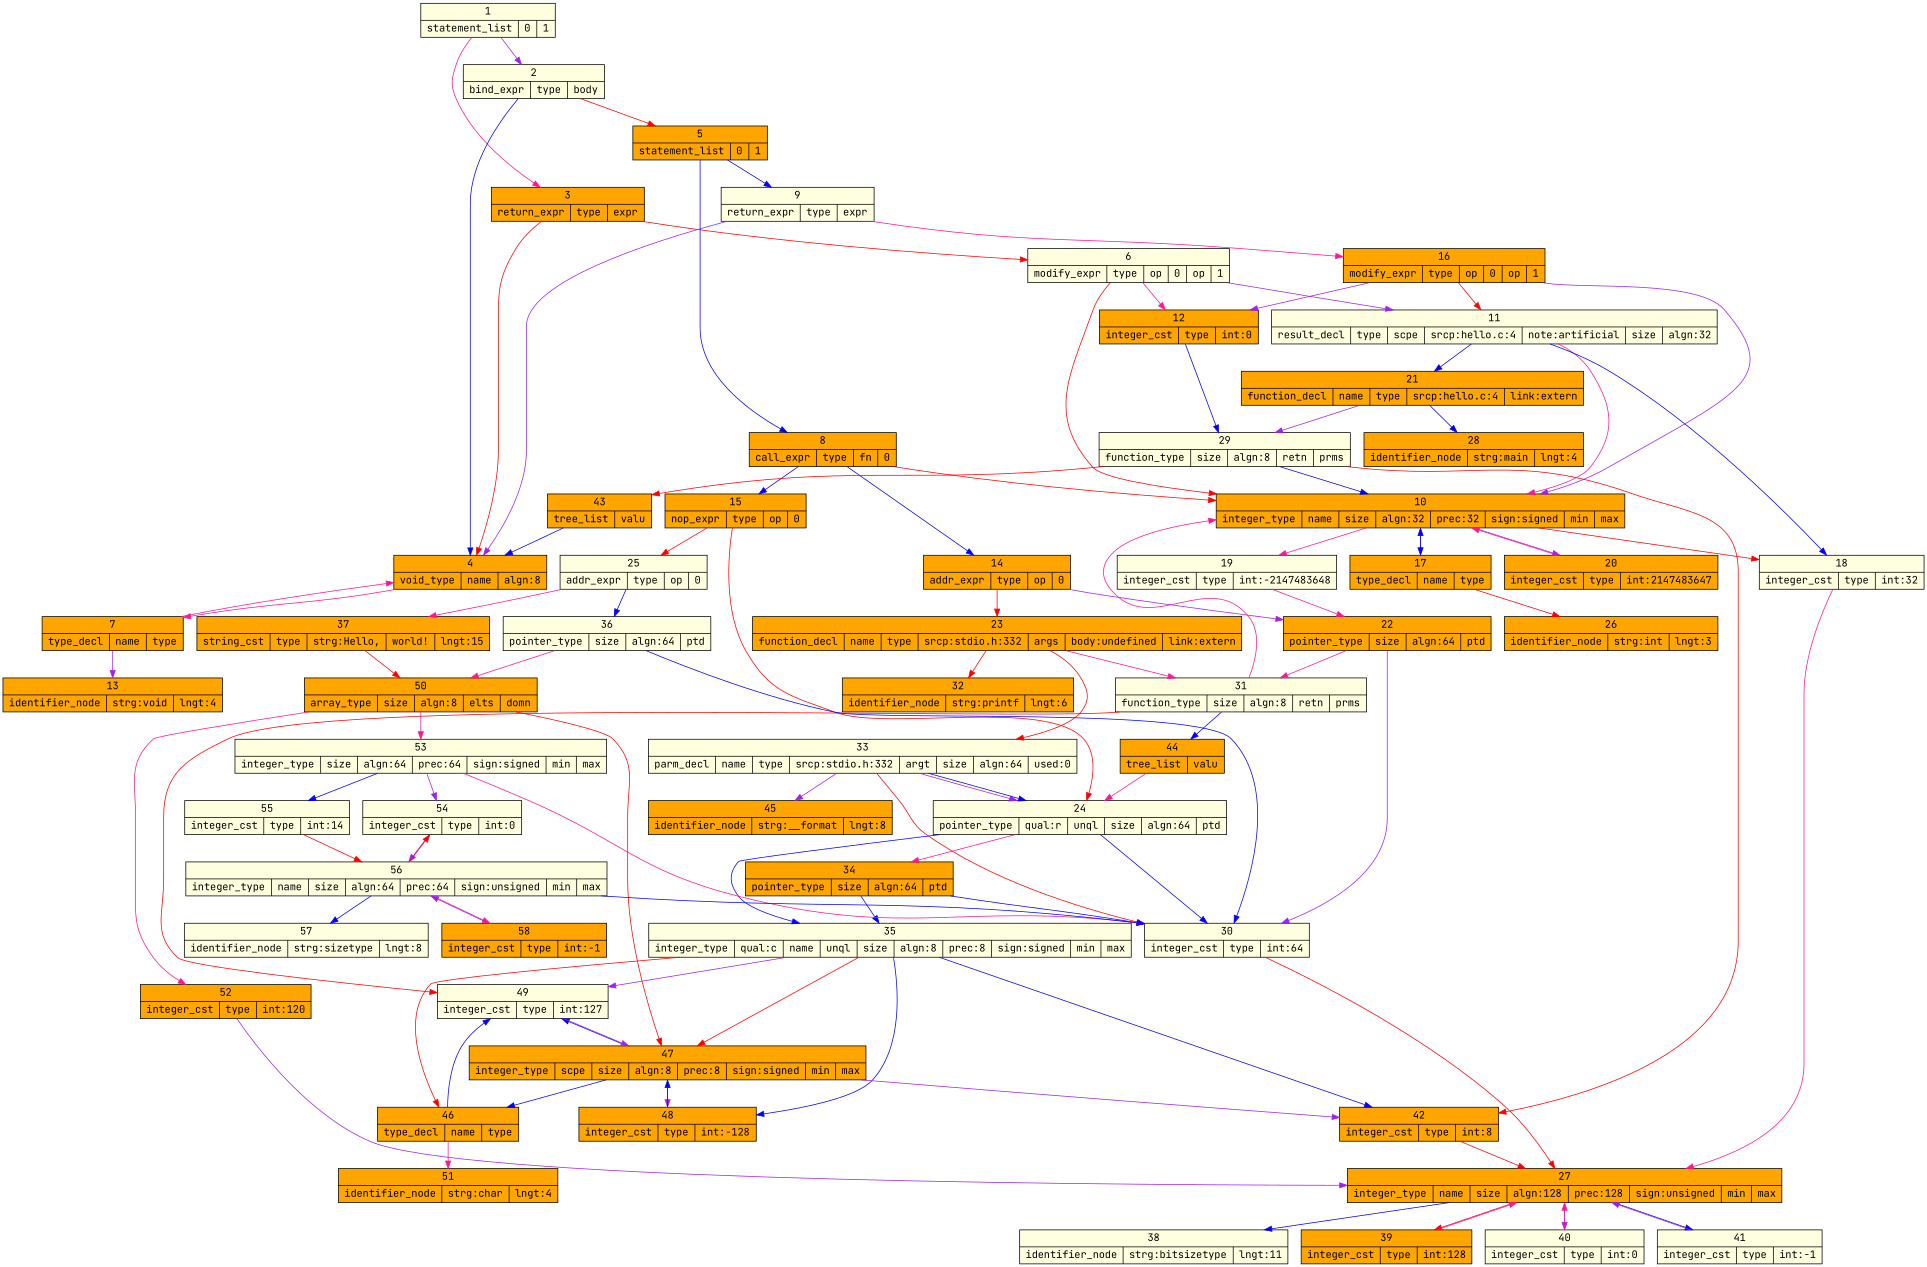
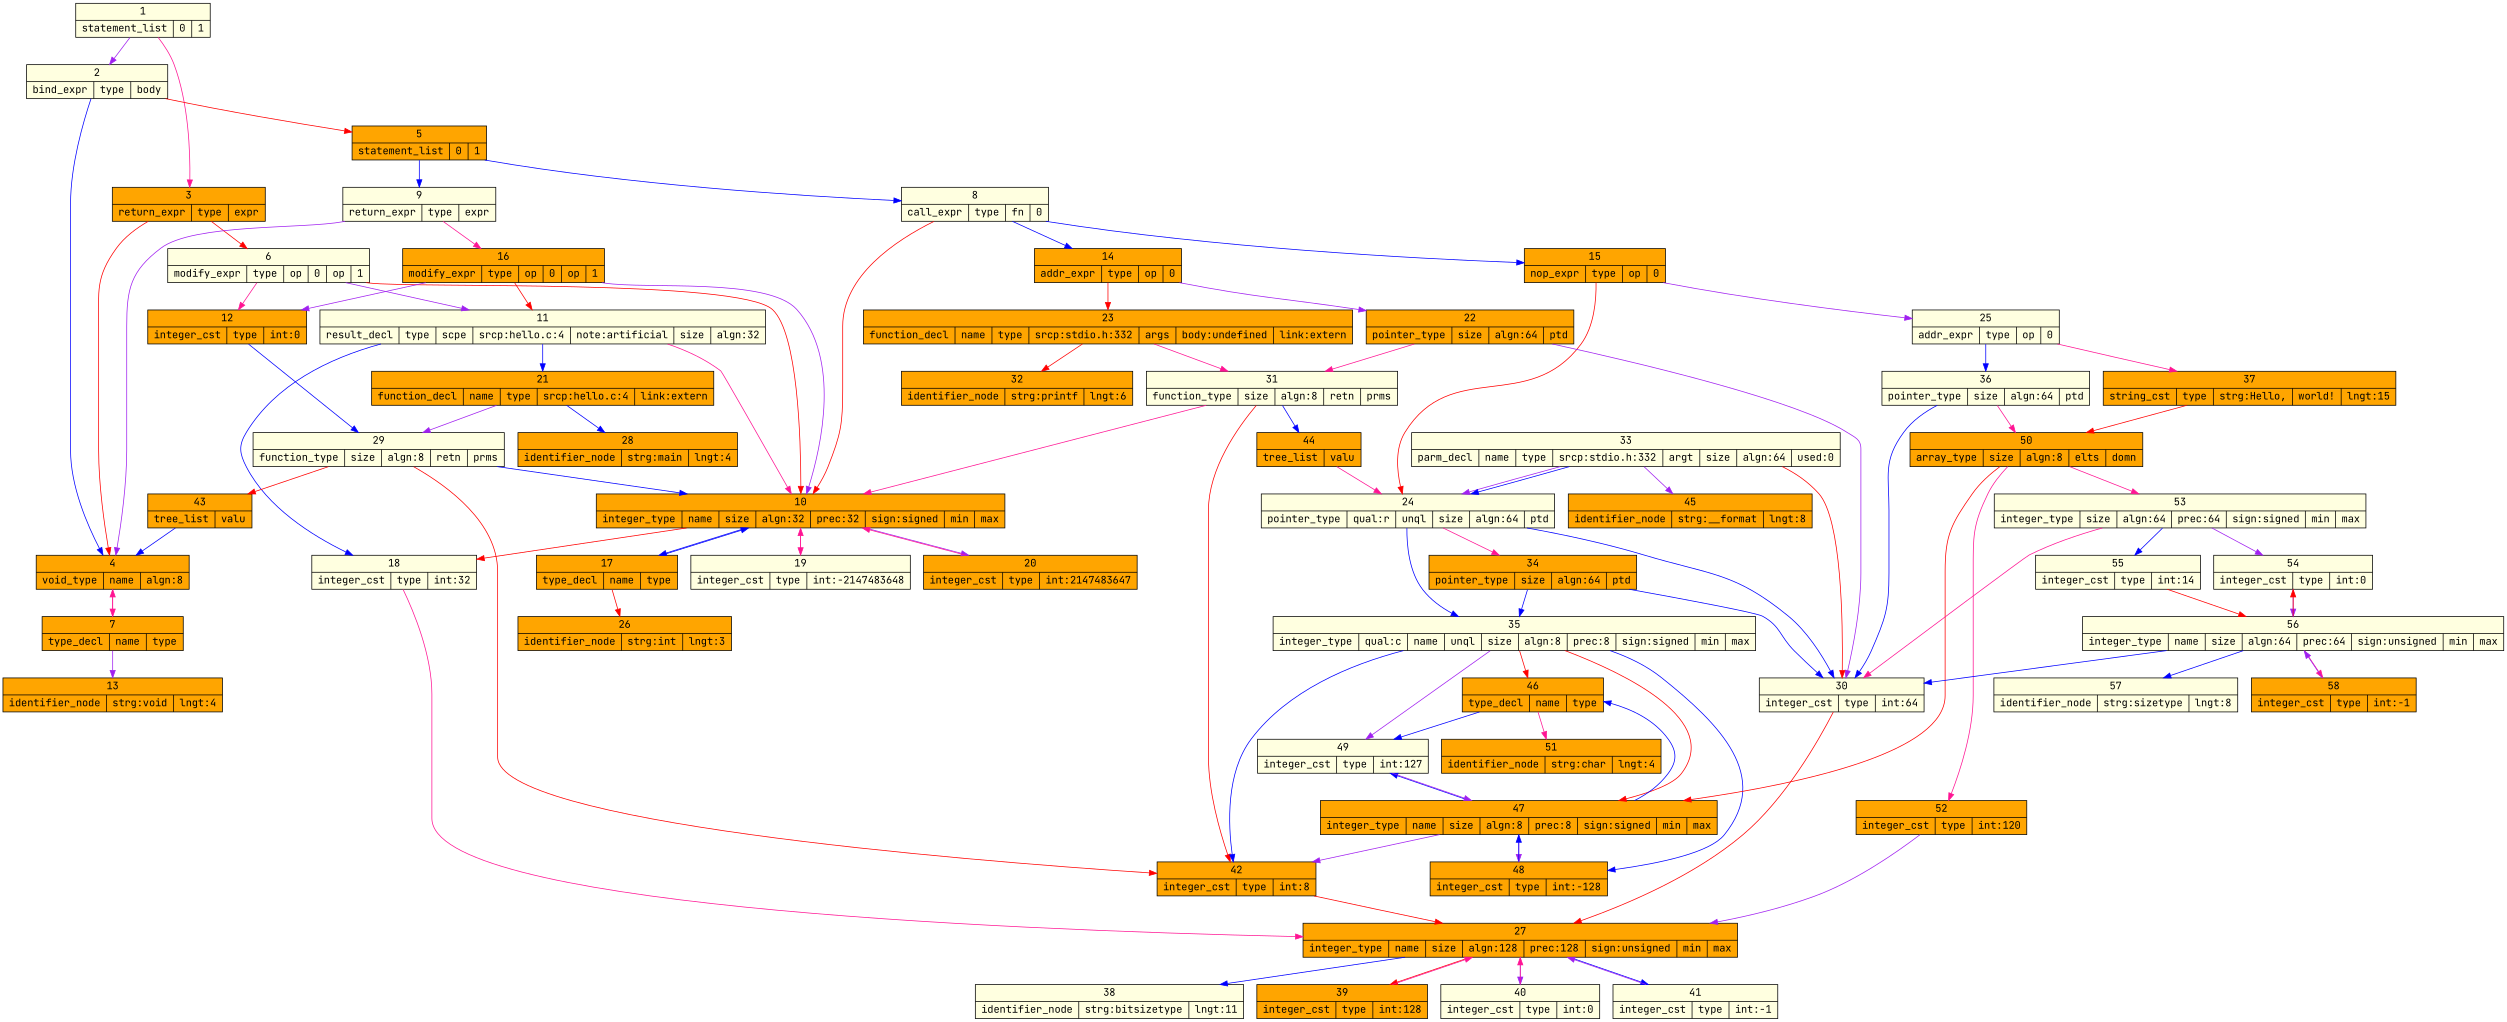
(823, 450) -> (975, 204)
(687, 540) -> (1784, 302)
(1305, 602) -> (801, 545)
(1085, 706) -> none
(453, 716) -> (1208, 625)
(573, 1071) -> (1425, 826)
